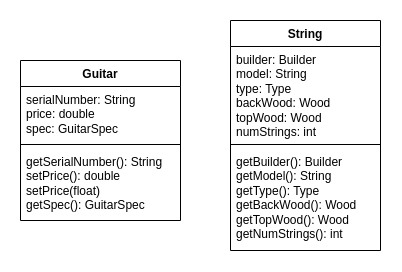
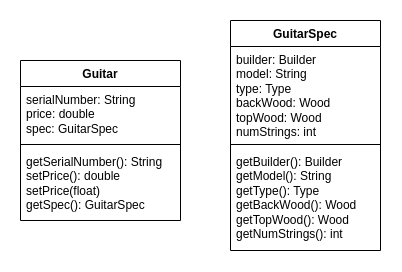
(306, 35) -> (306, 35)
